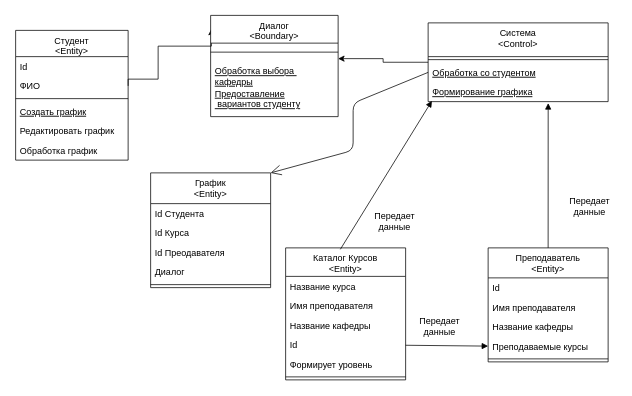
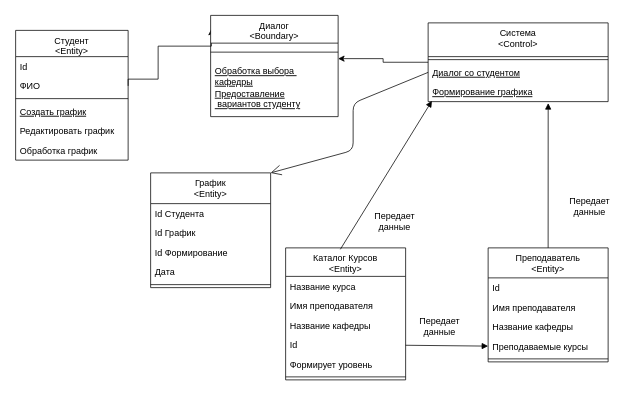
(485, 73) -> (478, 73)
(173, 233) -> (176, 233)
(191, 253) -> (191, 253)
(170, 272) -> (165, 272)
